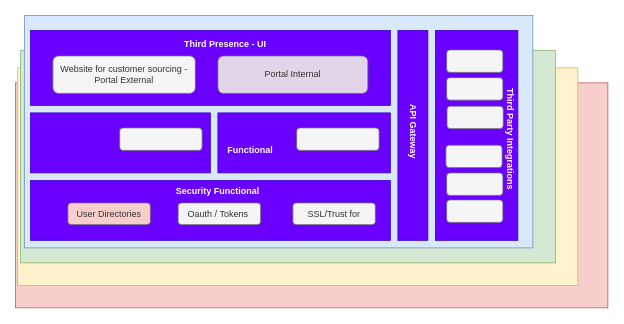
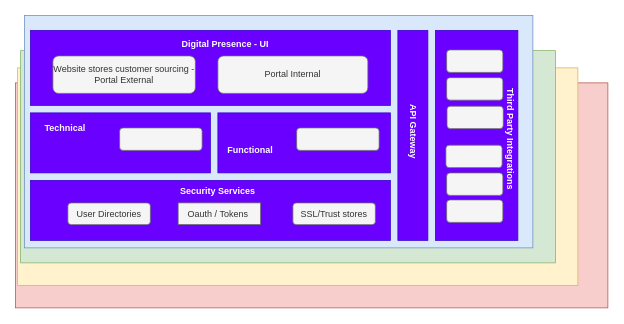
(225, 45) -> (225, 45)
(124, 75) -> (124, 75)
(293, 75) -> (293, 75)
none -> (65, 128)
(218, 192) -> (218, 192)
(109, 214) -> (109, 214)
(219, 214) -> (219, 214)
(334, 214) -> (334, 214)
